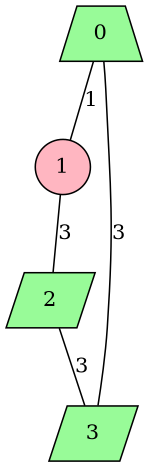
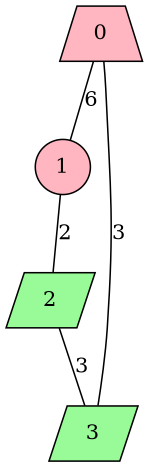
(101, 34) -> (101, 34)
(92, 100) -> (92, 100)
(66, 234) -> (66, 234)
